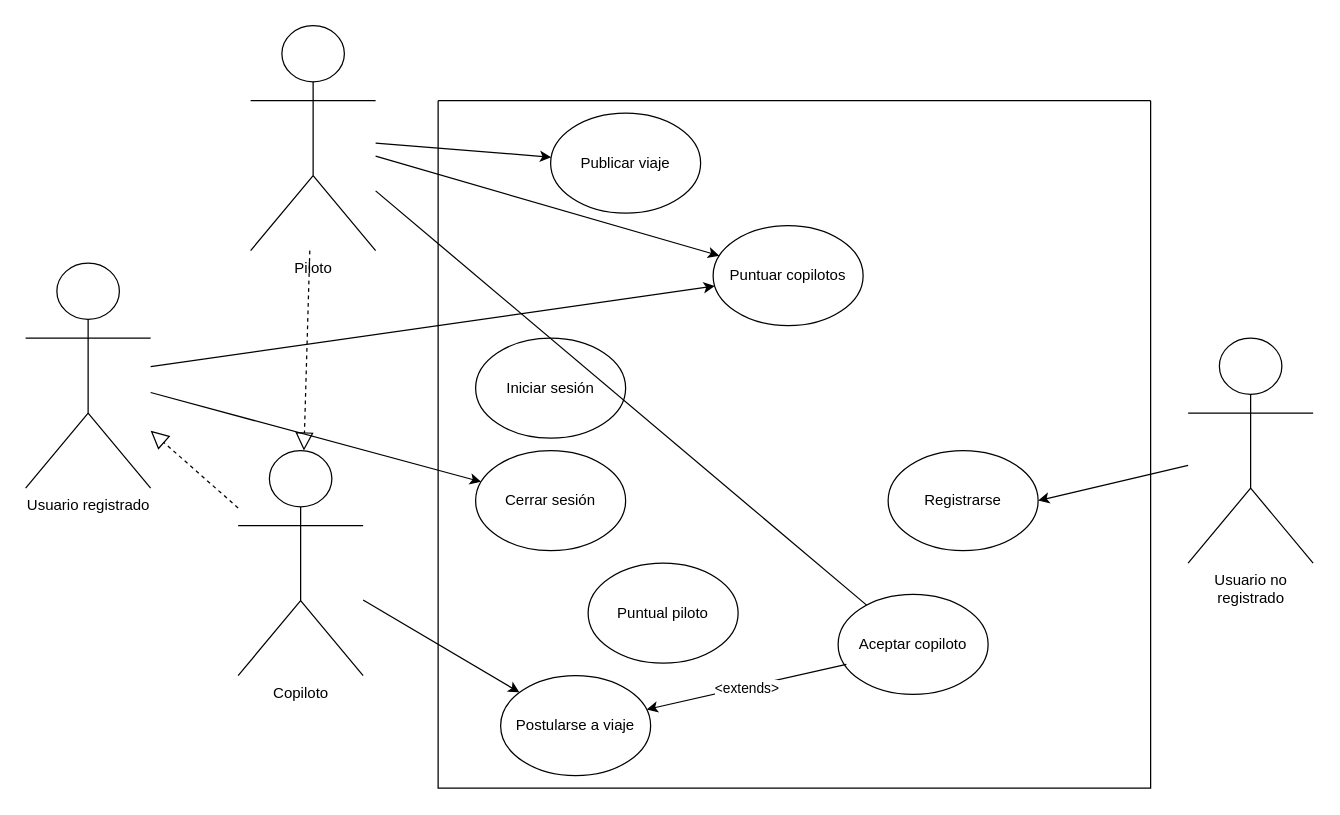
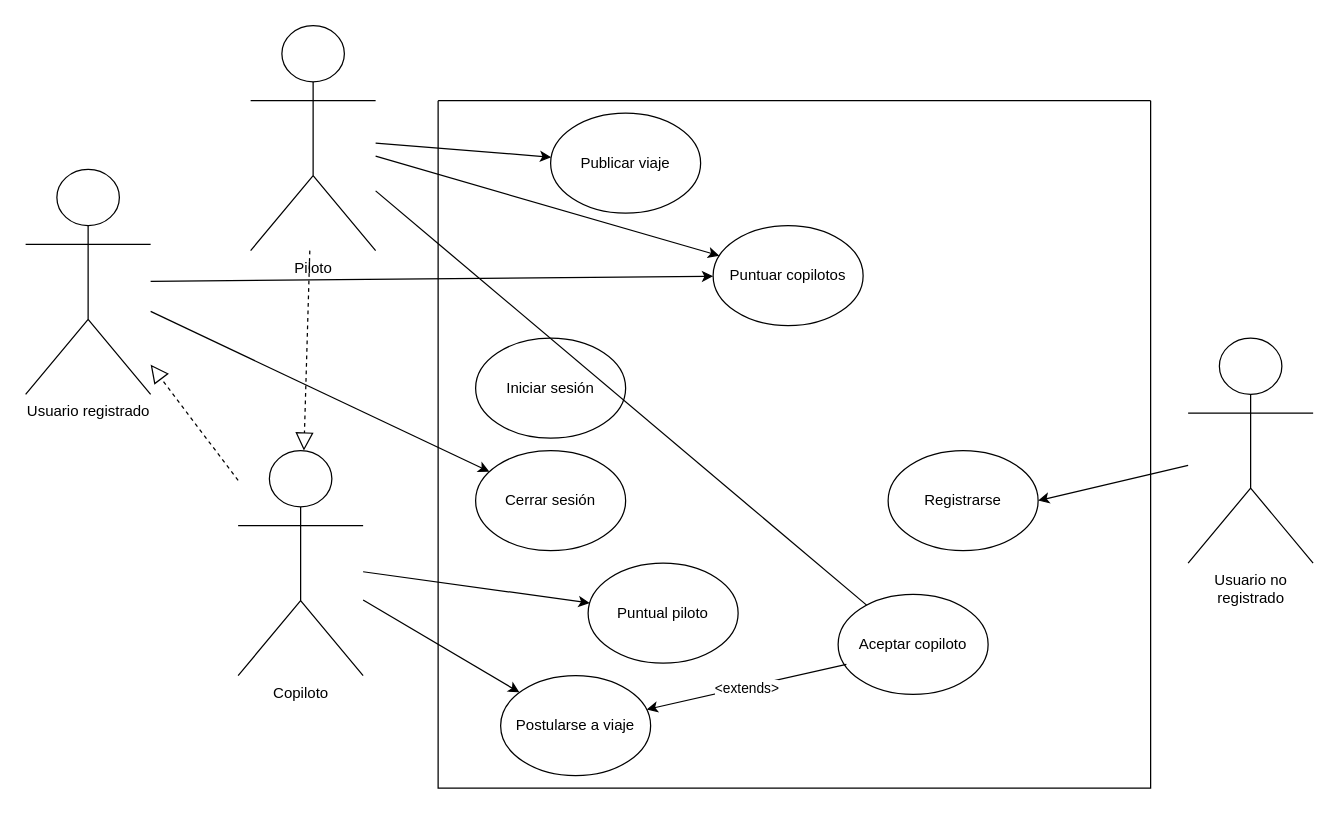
(88, 376) -> (88, 282)
none -> (472, 587)
